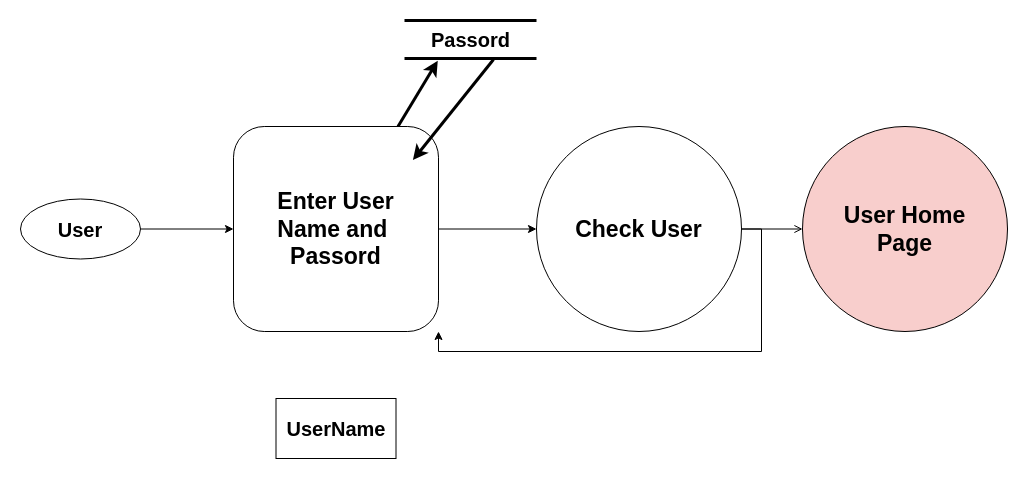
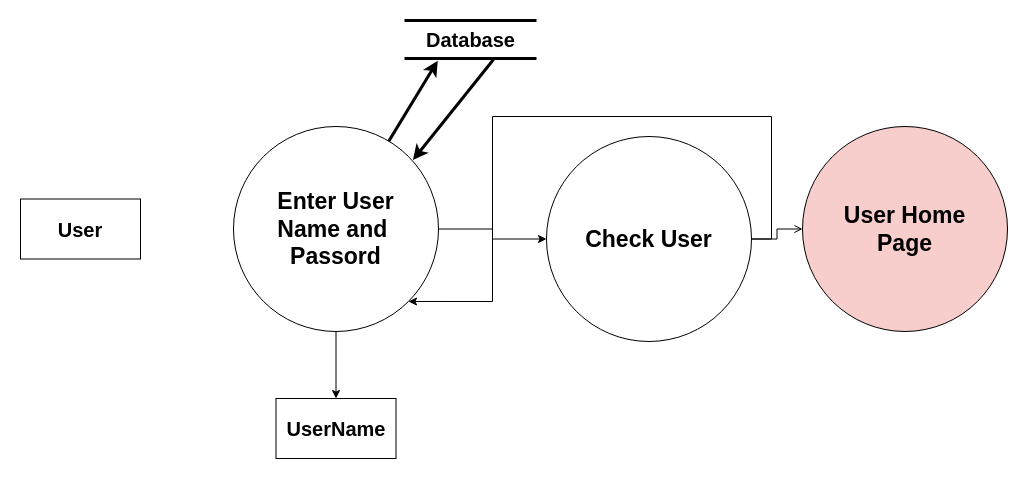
(471, 40) -> (471, 40)
(81, 229) -> (81, 229)
(184, 229) -> none
(336, 229) -> (336, 229)
(639, 229) -> (649, 239)
none -> (336, 362)
